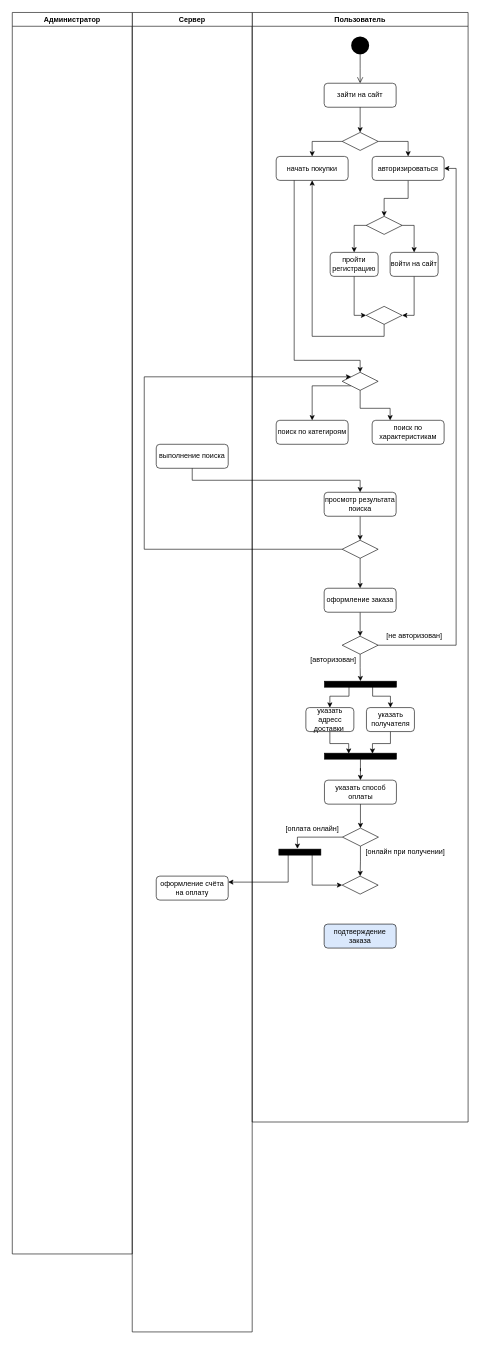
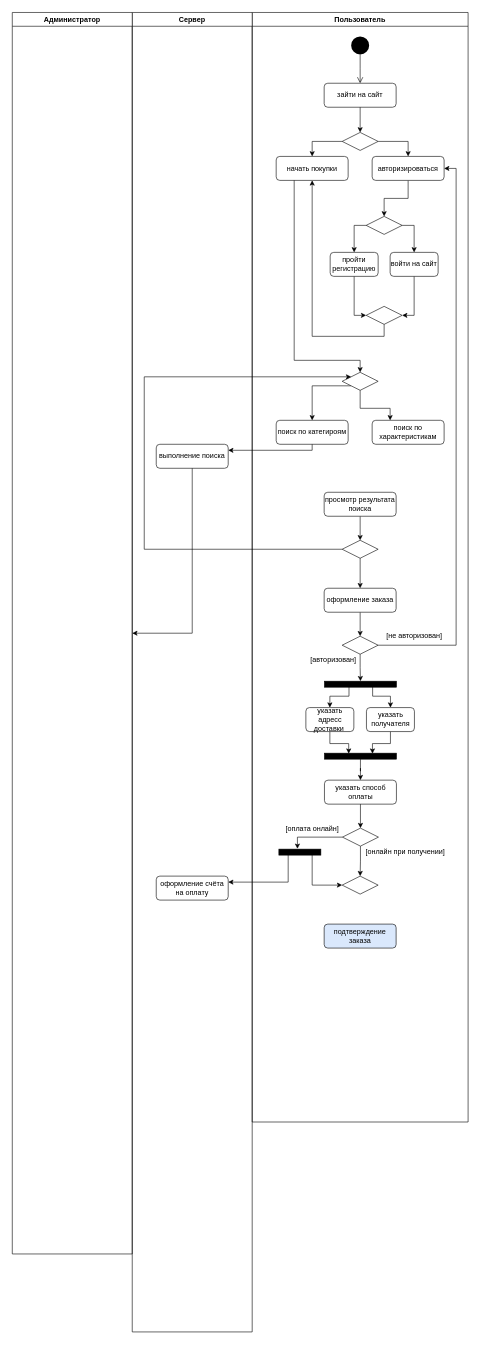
none -> (233, 450)
(360, 482) -> (137, 633)
